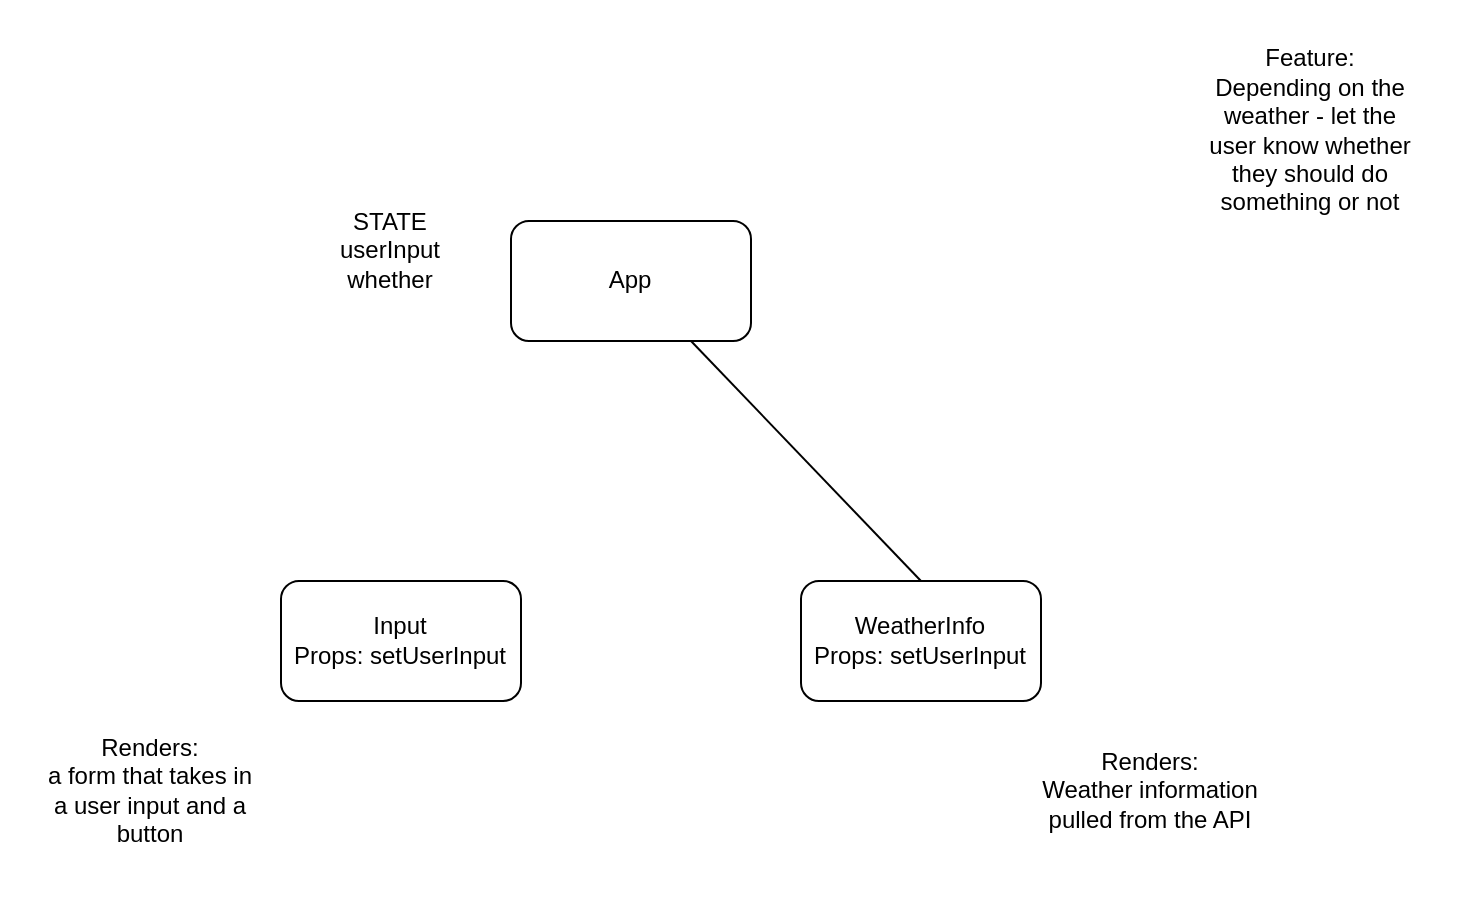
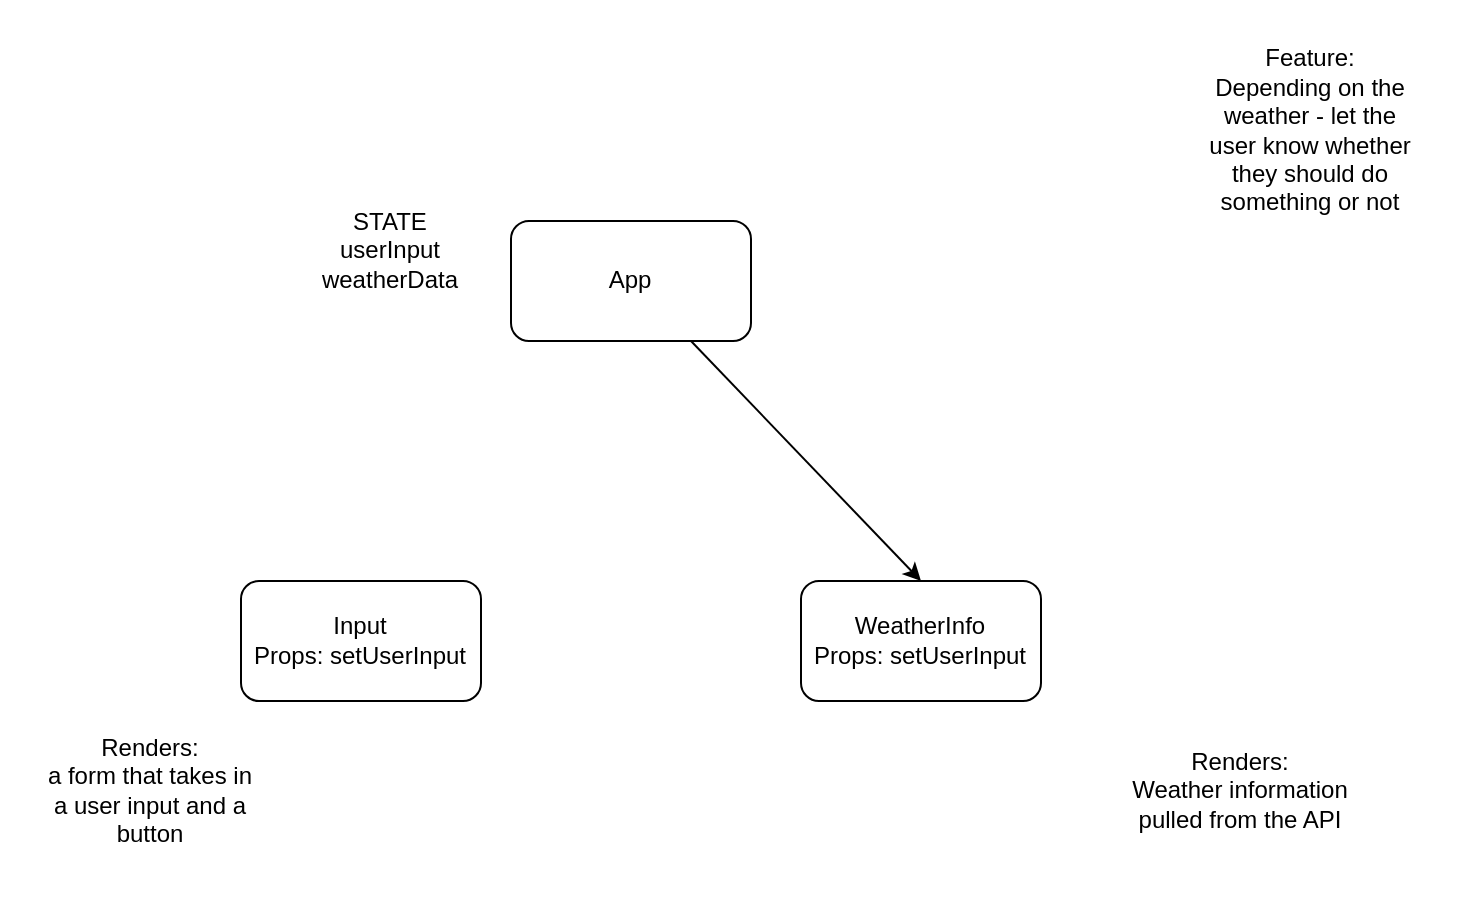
(391, 251) -> (391, 251)
(914, 574) -> (911, 570)
(401, 641) -> (361, 641)
(1151, 791) -> (1241, 791)
